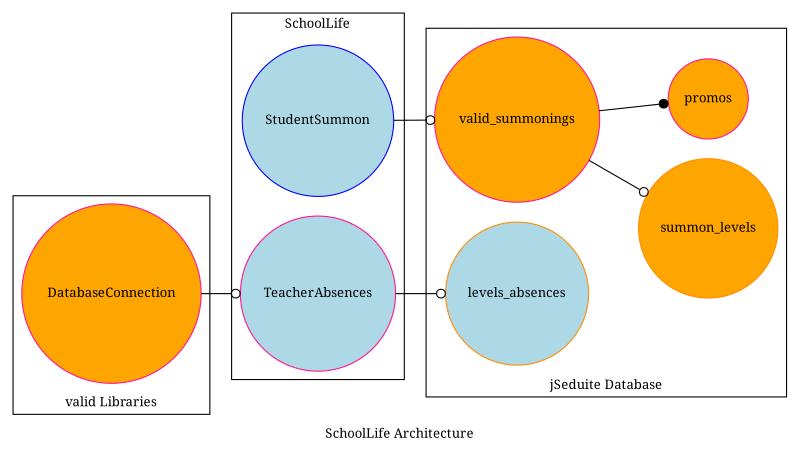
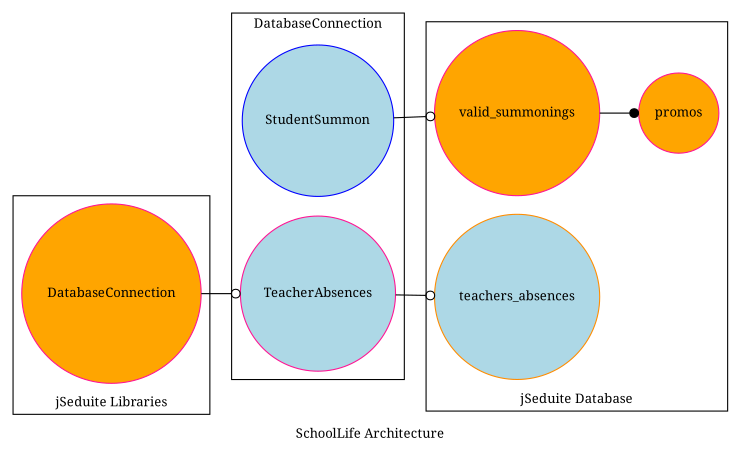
(318, 24) -> (318, 24)
(708, 228) -> none
(517, 294) -> (517, 297)
(111, 403) -> (111, 403)
